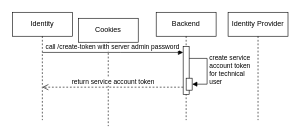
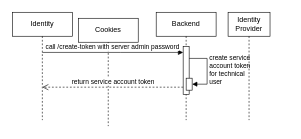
(258, 66) -> (249, 66)
